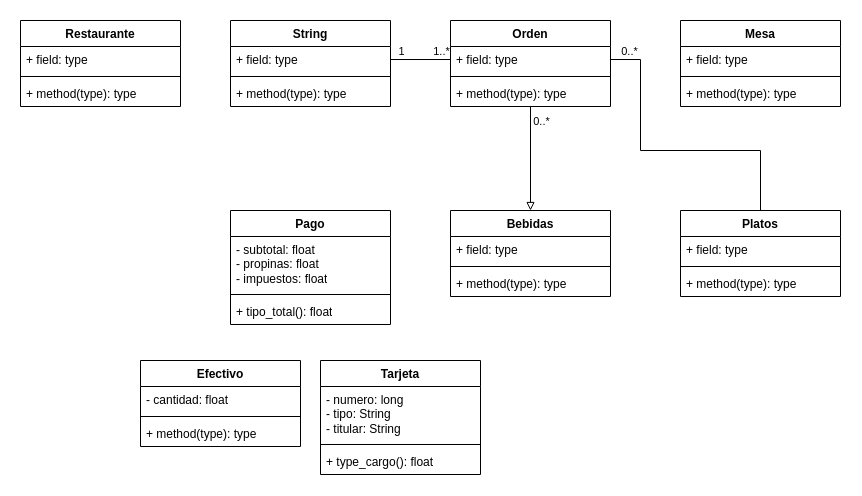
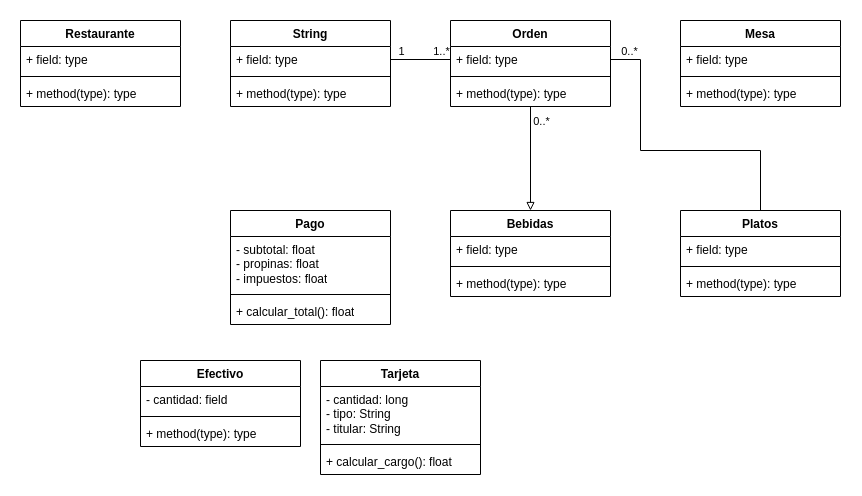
(298, 313) -> (310, 313)
(196, 401) -> (194, 401)
(374, 415) -> (374, 415)
(391, 463) -> (401, 463)
